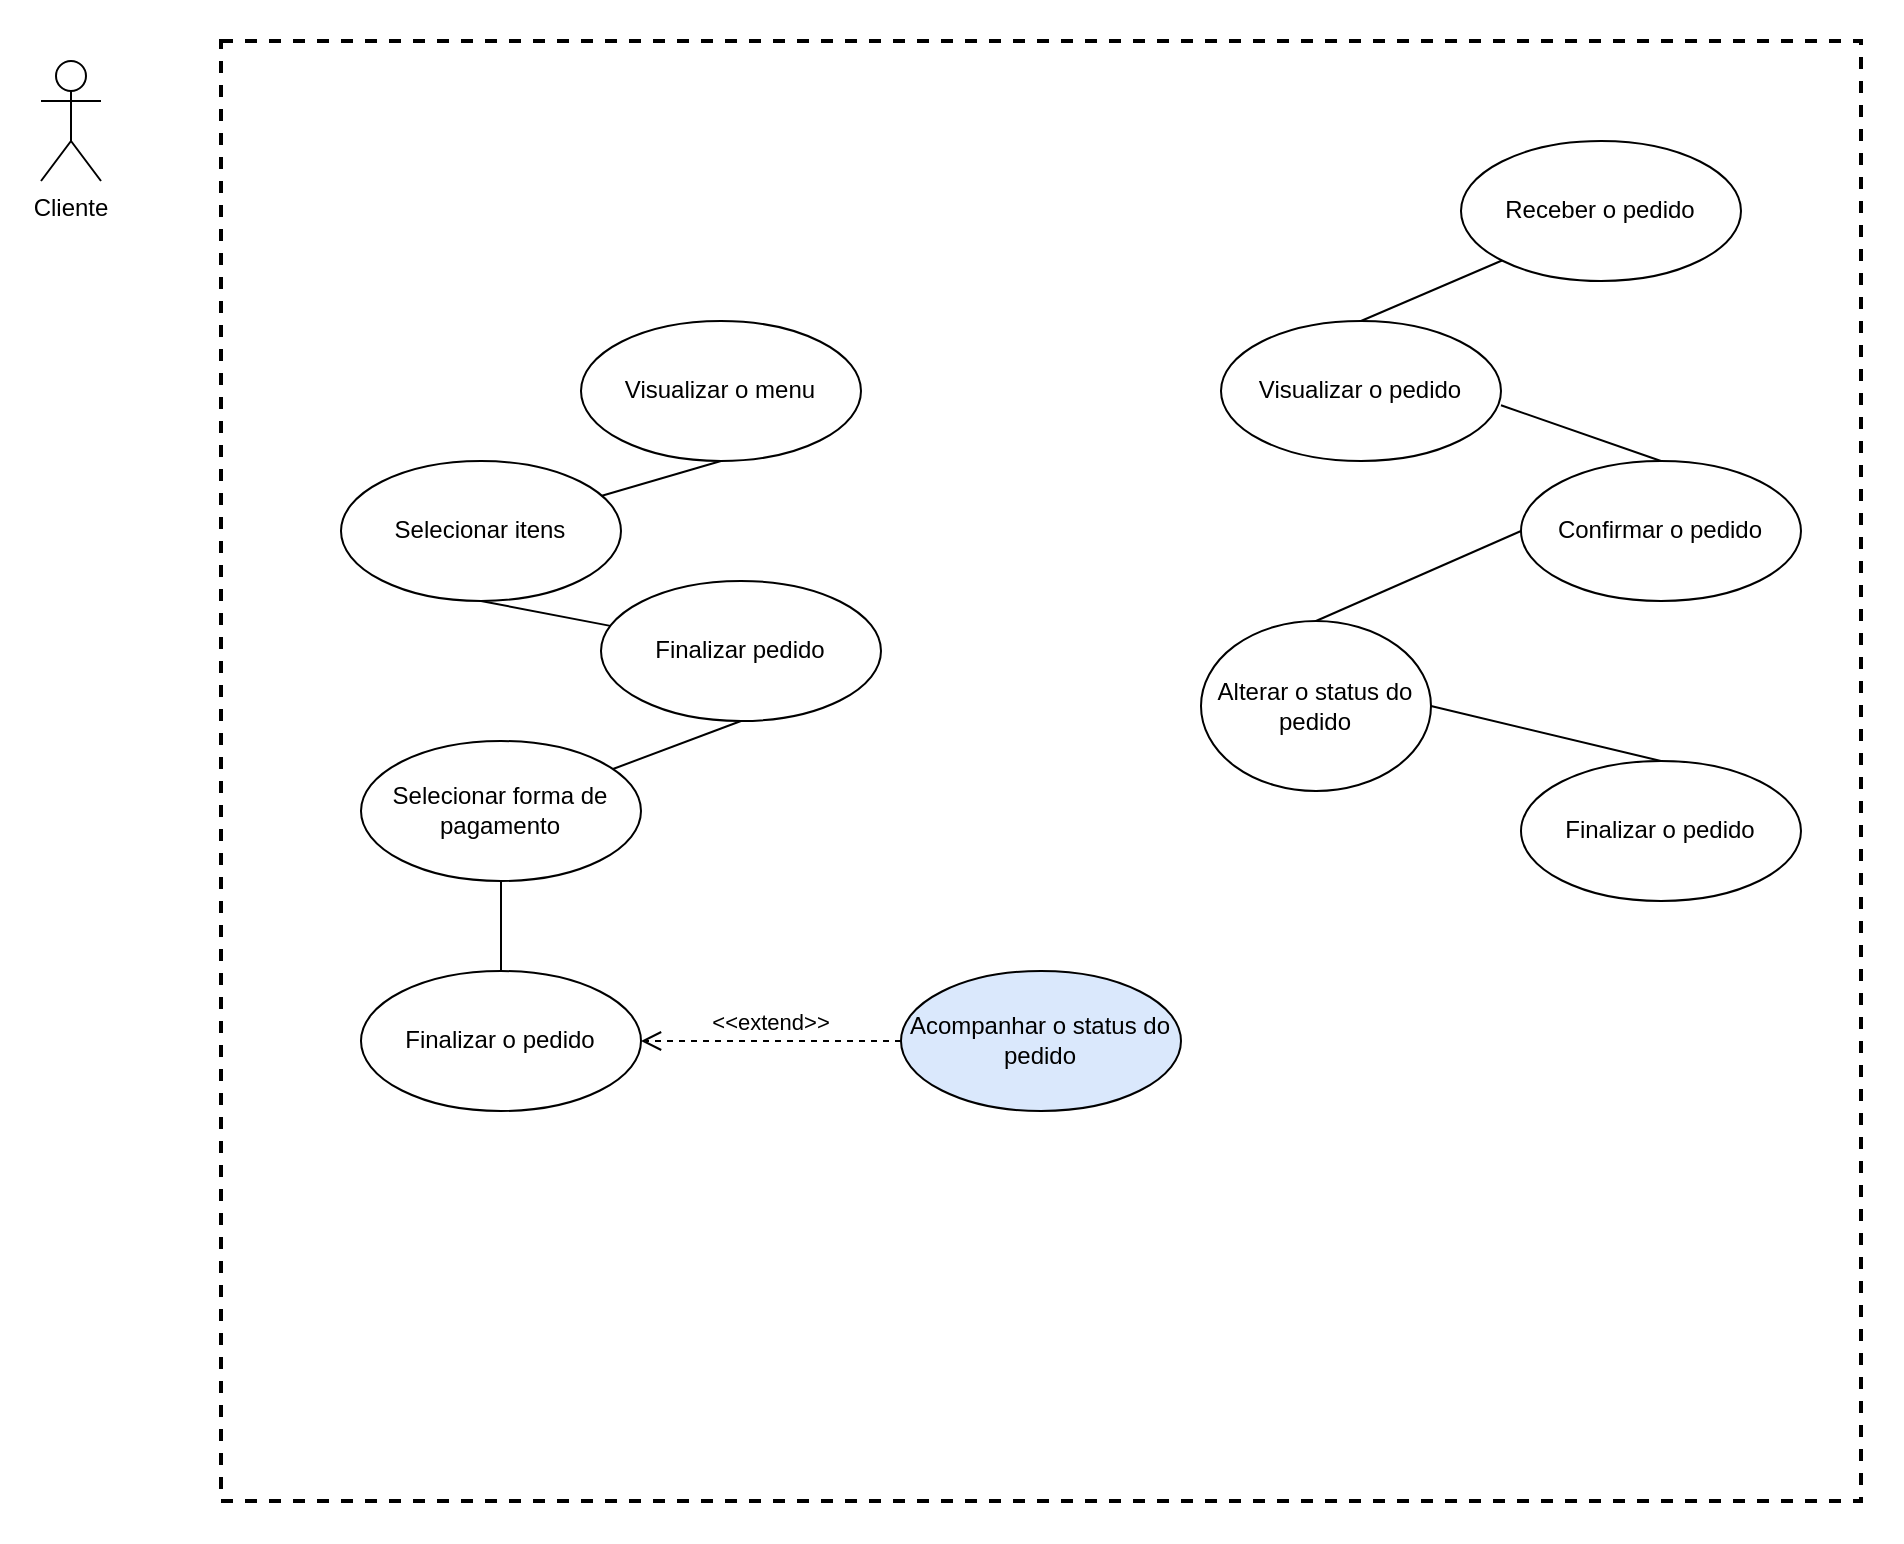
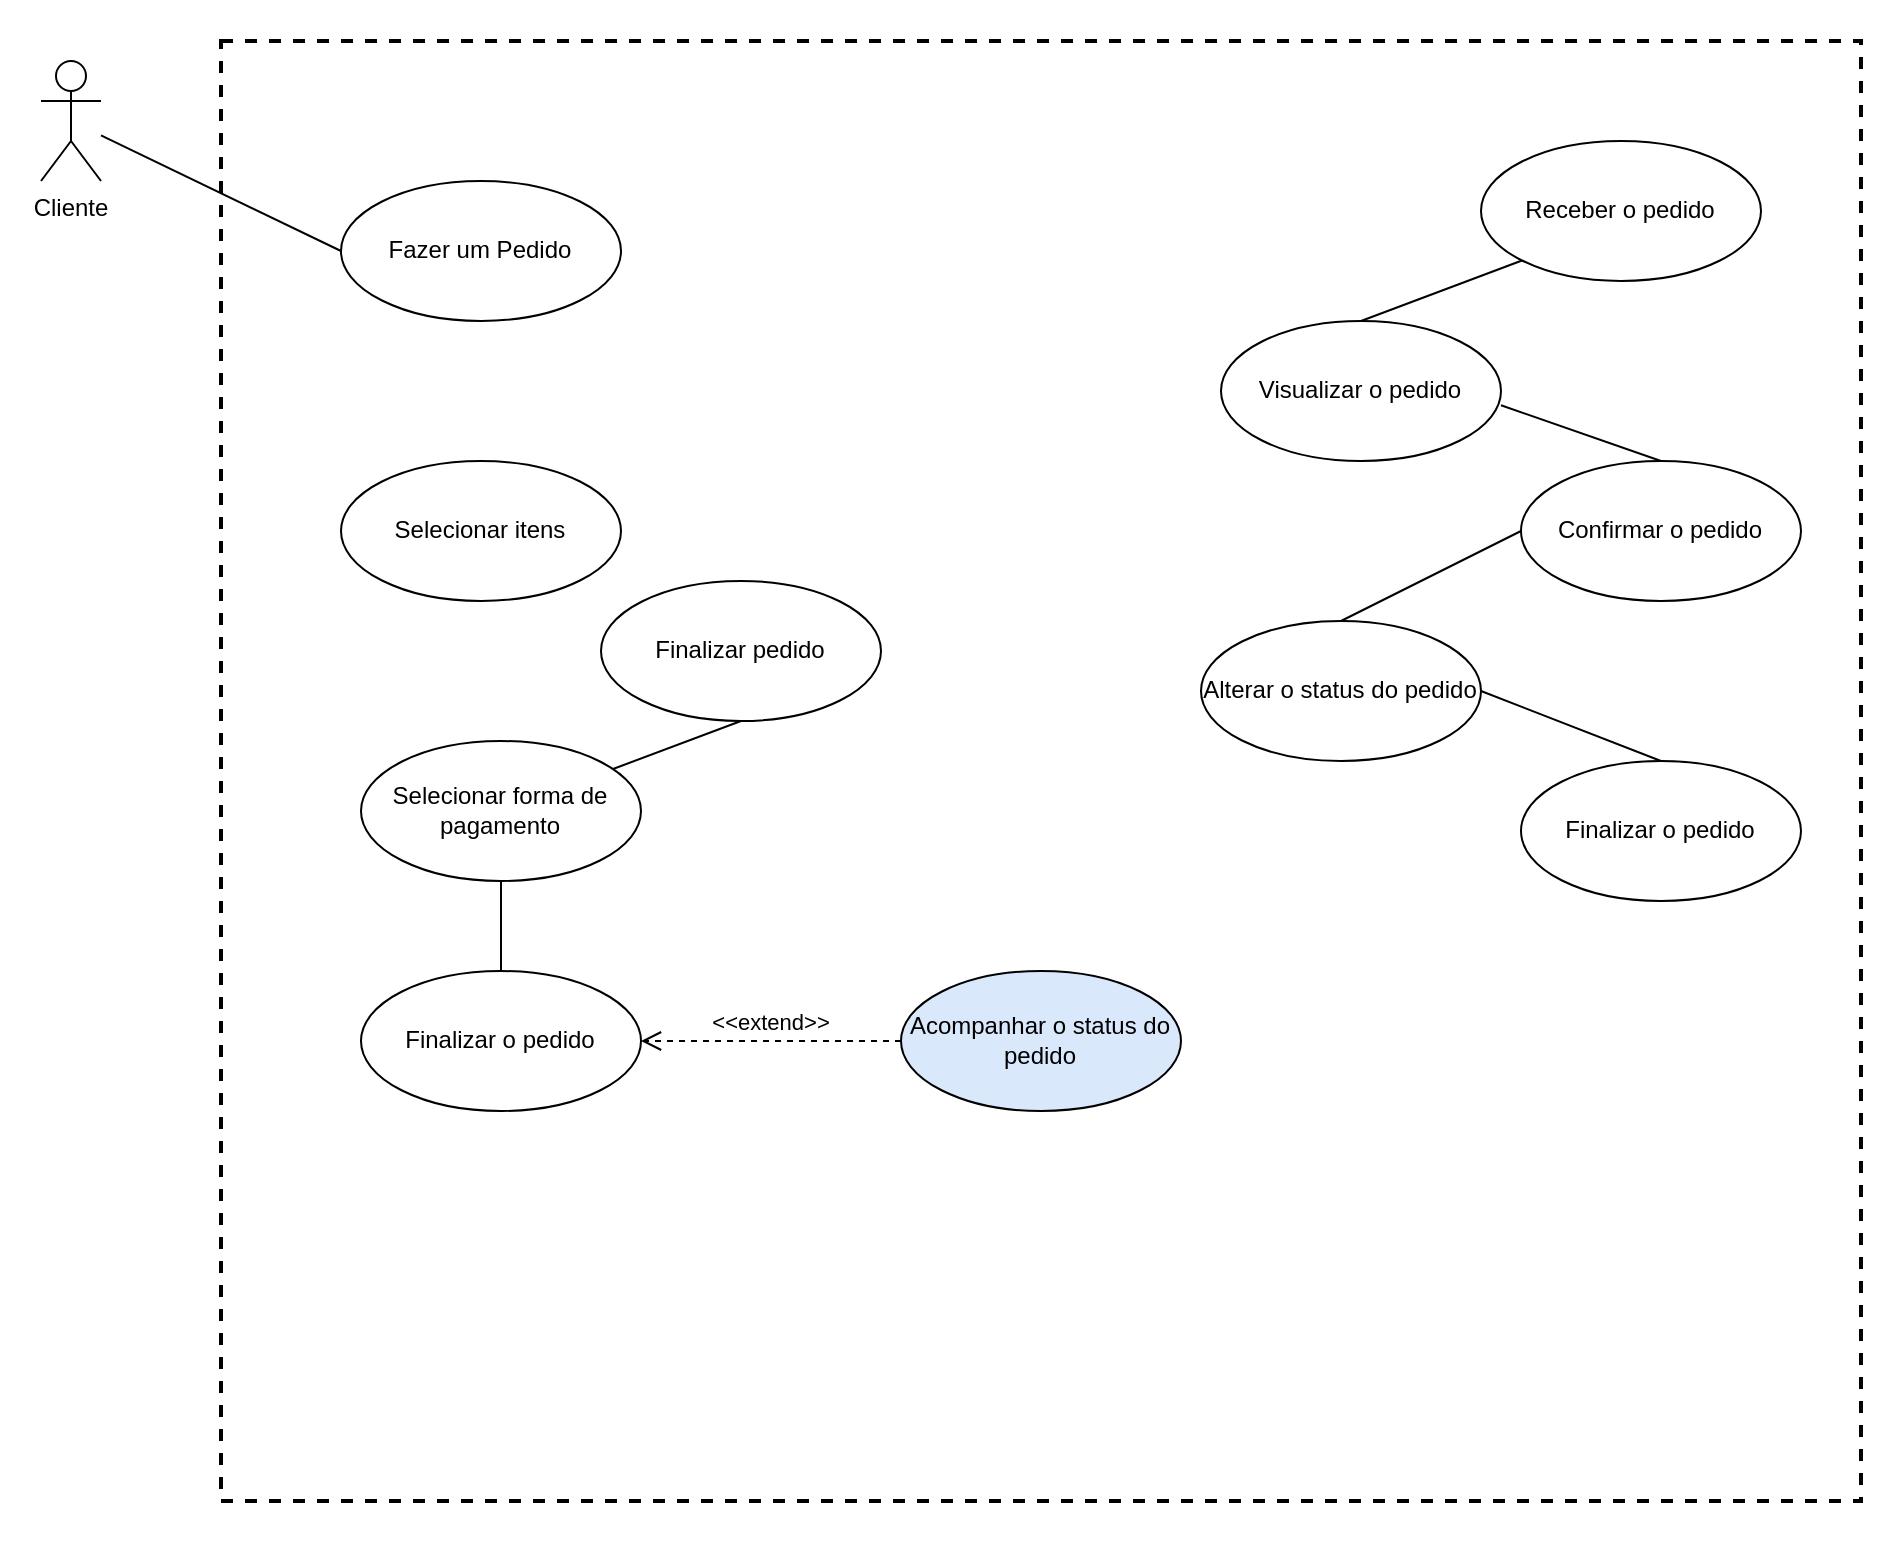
none -> (221, 193)
(1601, 211) -> (1621, 211)
none -> (481, 251)
(721, 391) -> none
(661, 478) -> none
(546, 614) -> none
(1316, 706) -> (1341, 691)
